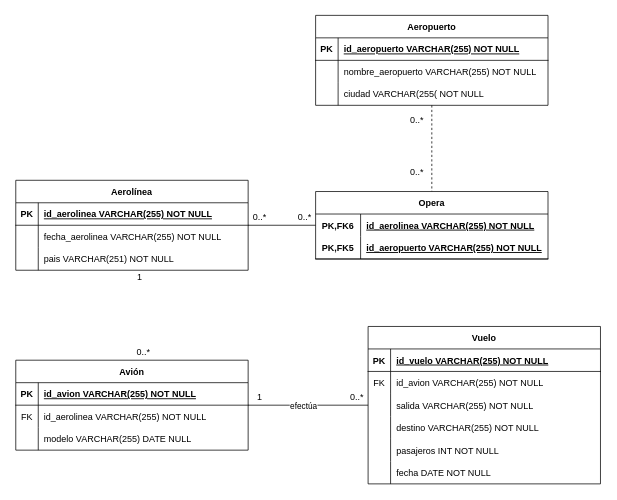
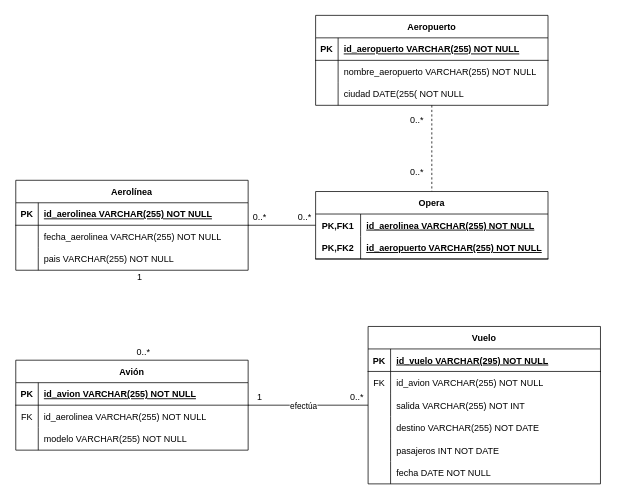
(409, 95) -> (402, 95)
(338, 226) -> (338, 226)
(338, 248) -> (338, 248)
(104, 260) -> (104, 260)
(466, 361) -> (466, 361)
(461, 406) -> (458, 406)
(464, 428) -> (464, 428)
(112, 440) -> (109, 440)
(448, 451) -> (448, 451)
